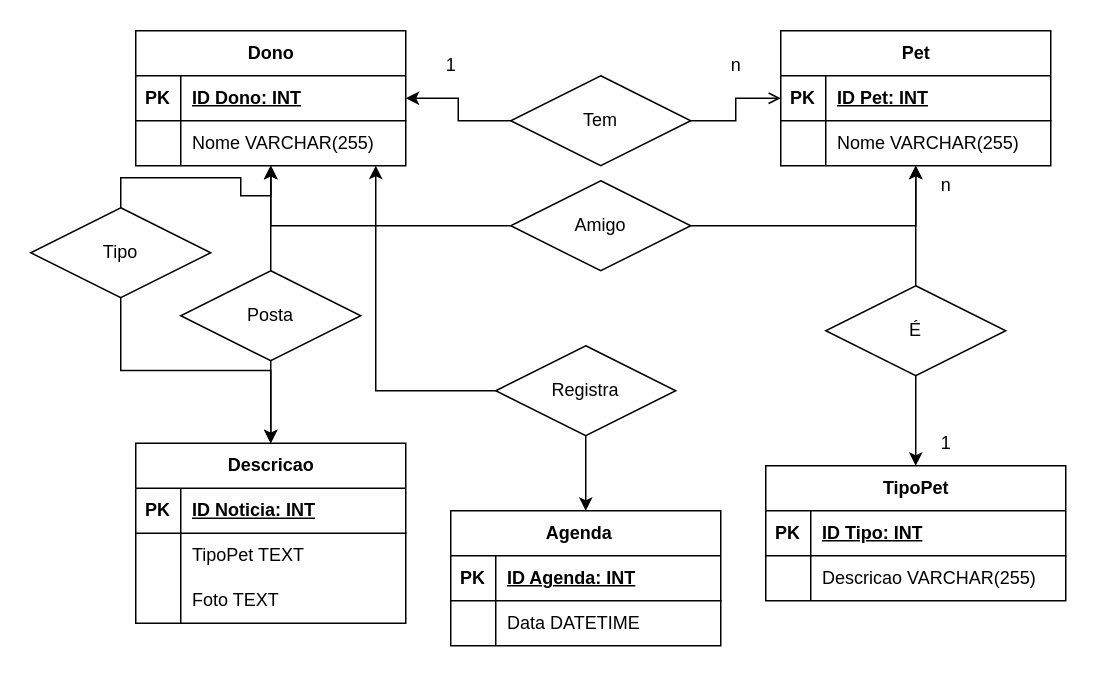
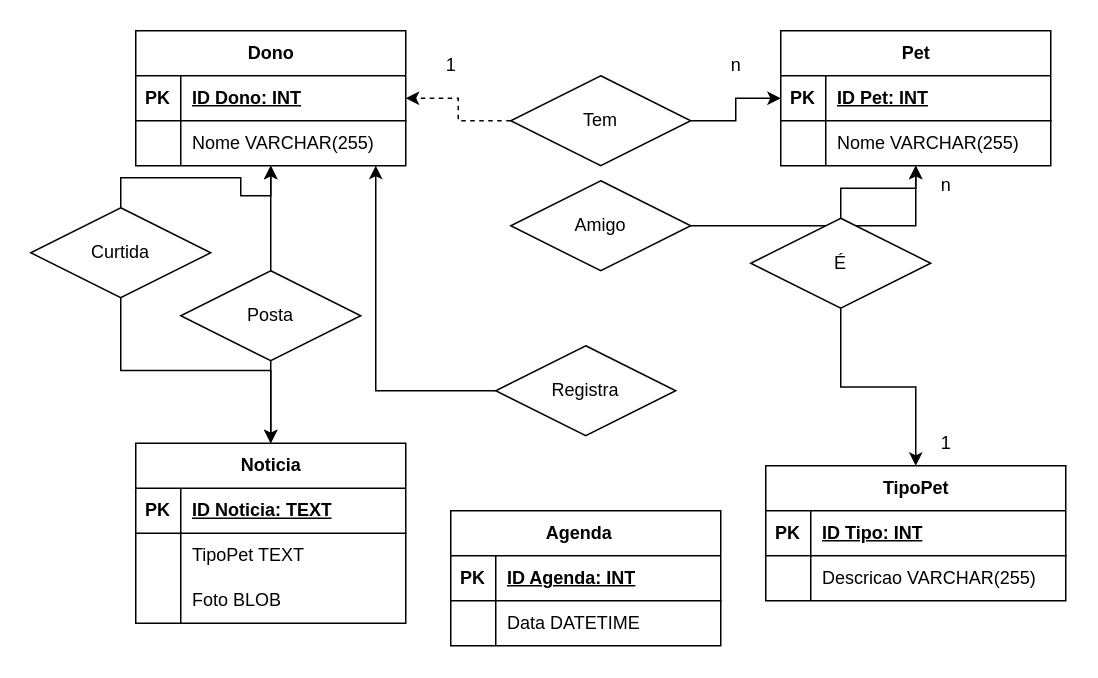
(771, 98) -> (769, 98)
(458, 113) -> (458, 113)
(392, 226) -> none
(121, 253) -> (121, 253)
(916, 331) -> (841, 263)
(272, 466) -> (272, 466)
(586, 468) -> none
(257, 511) -> (262, 511)
(236, 601) -> (236, 601)
